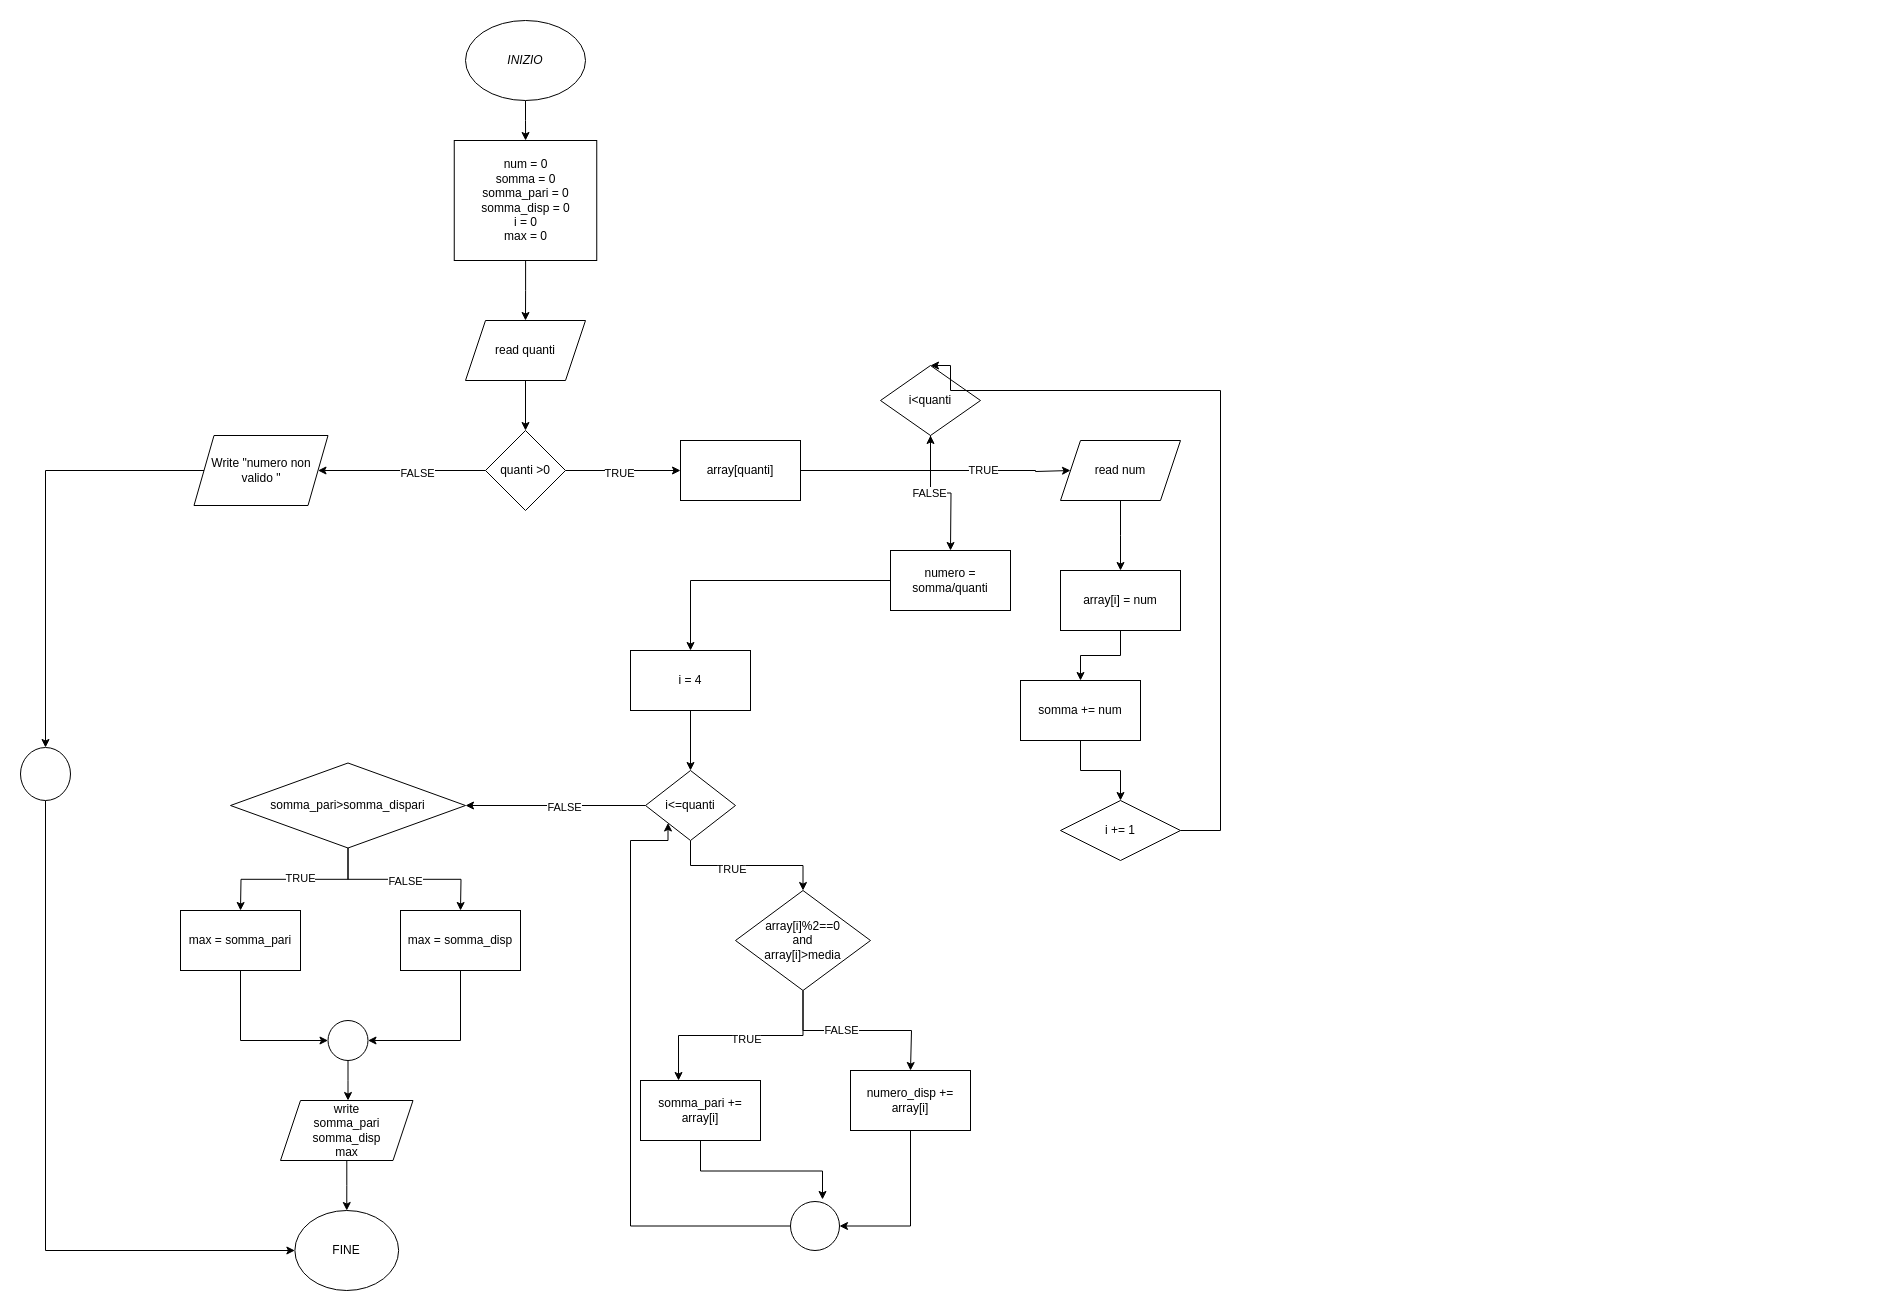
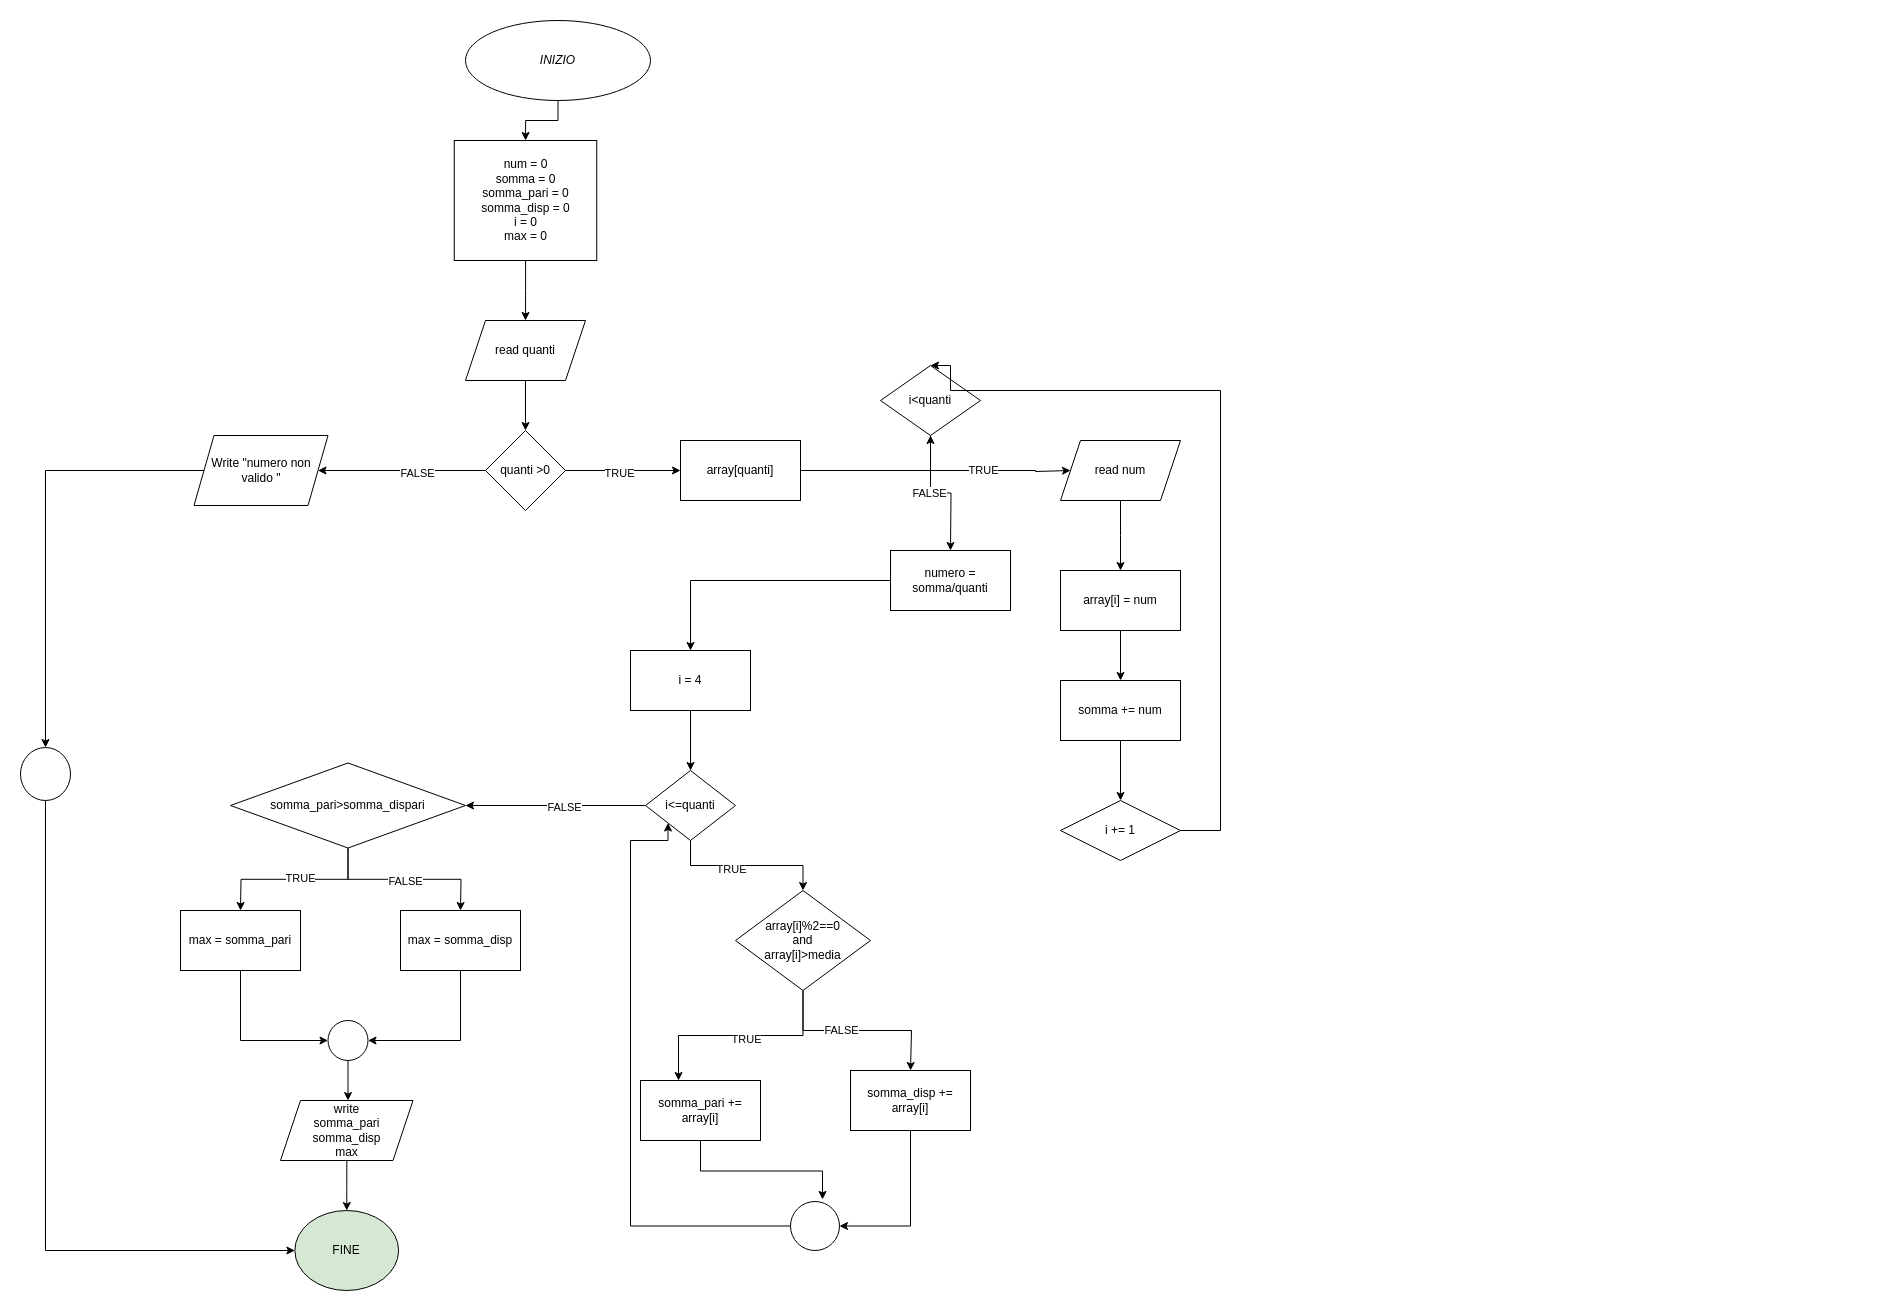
(526, 61) -> (558, 61)
(1081, 711) -> (1121, 711)
(911, 1101) -> (911, 1101)
(347, 1251) -> (347, 1251)
